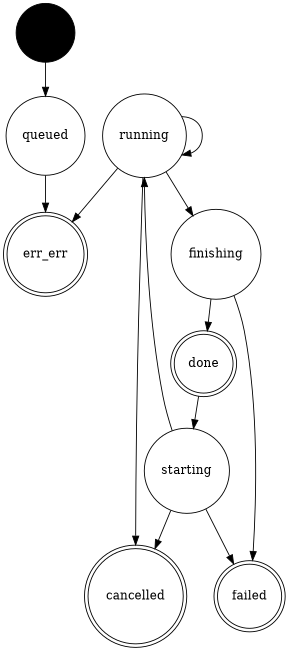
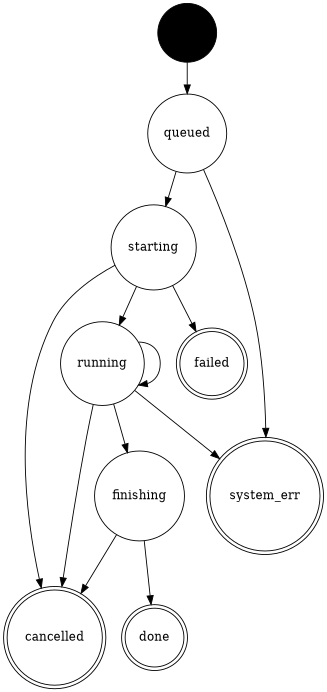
(46, 254) -> (265, 496)
(197, 408) -> (172, 185)
(254, 422) -> (101, 560)
